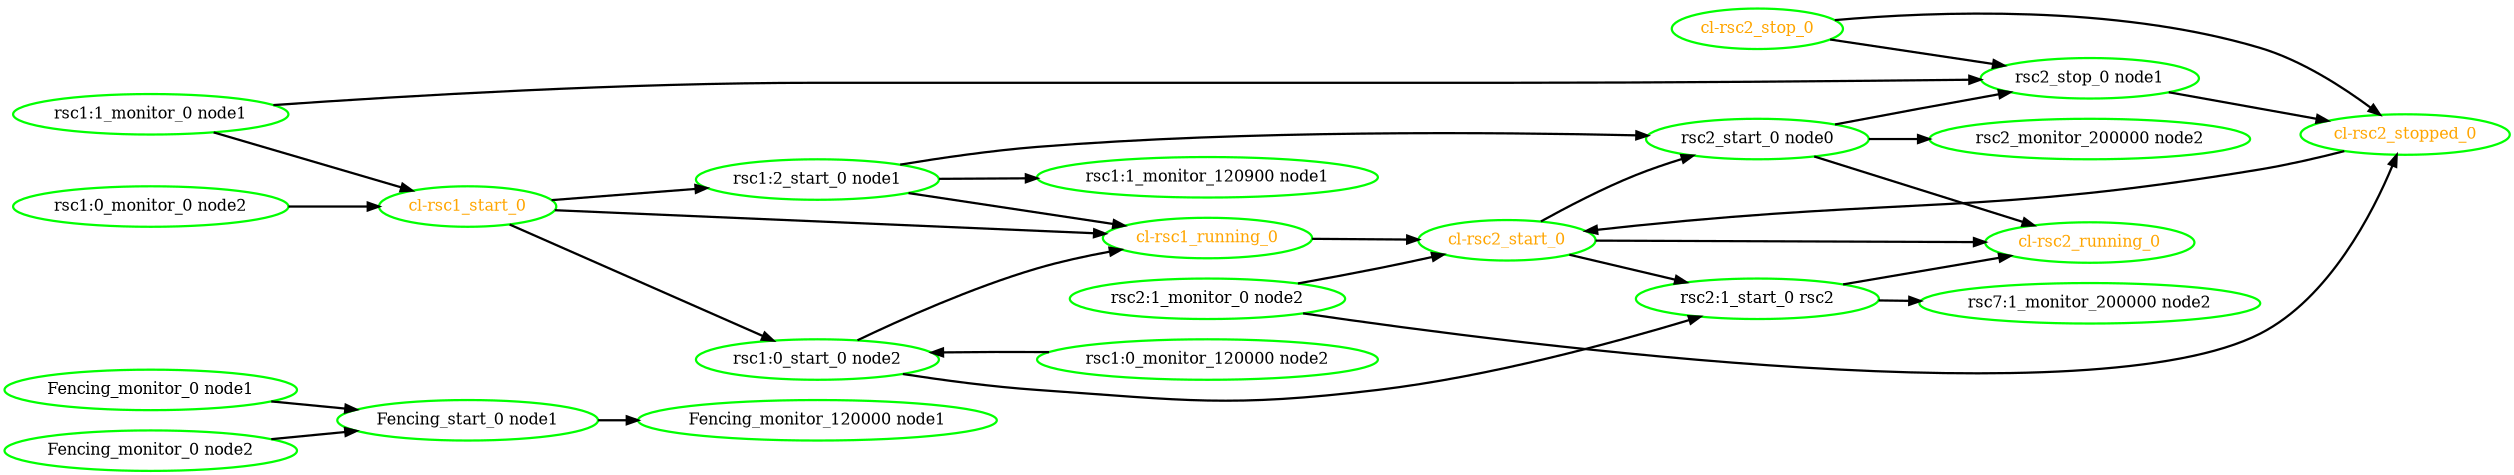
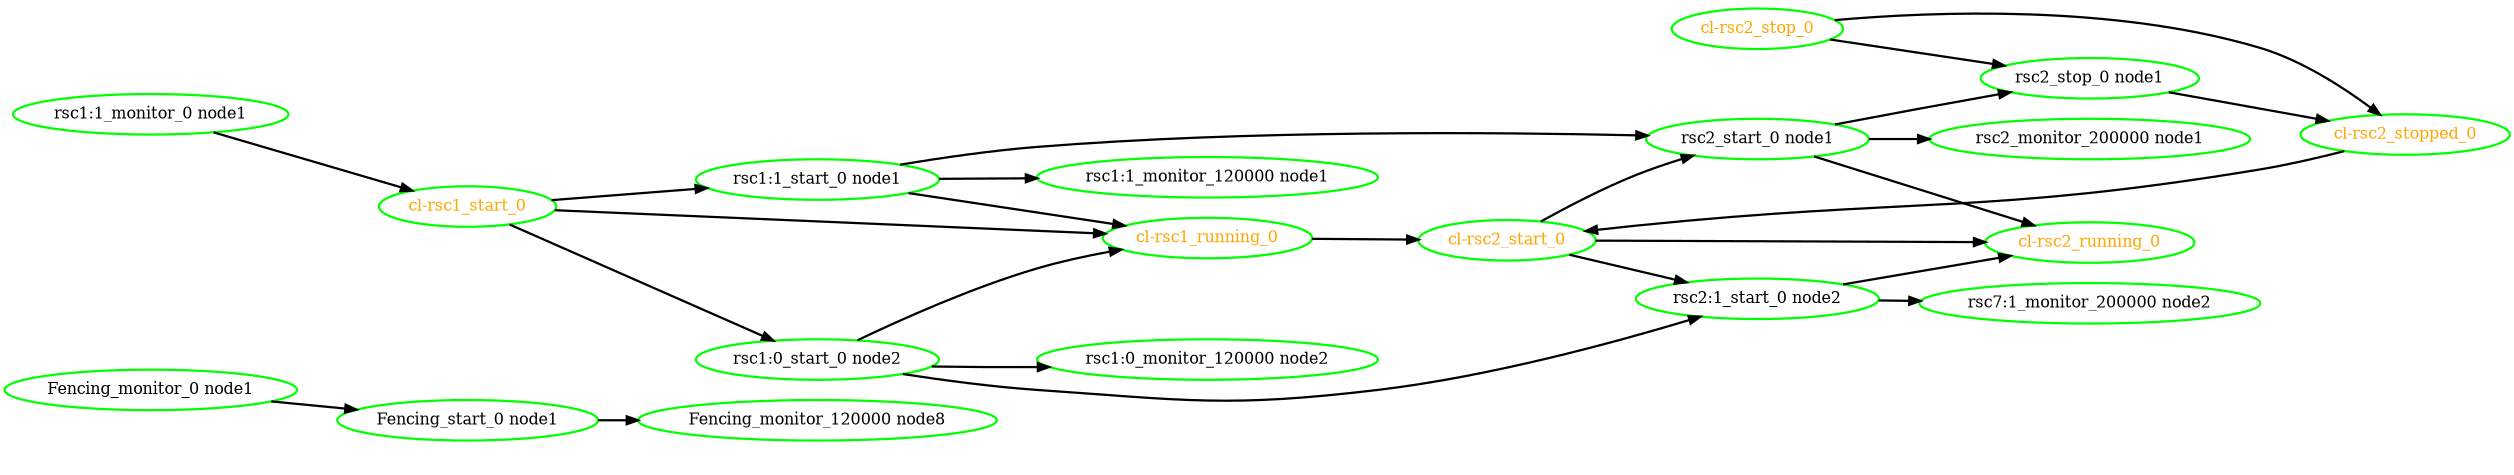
(1121, 83) -> none
(1757, 139) -> (1757, 139)
(2090, 139) -> (2090, 139)
(1207, 177) -> (1207, 177)
(817, 180) -> (817, 180)
(151, 207) -> none
(1207, 299) -> none
(1757, 299) -> (1757, 299)
(996, 352) -> (985, 367)
(817, 420) -> (817, 420)
(151, 451) -> none
